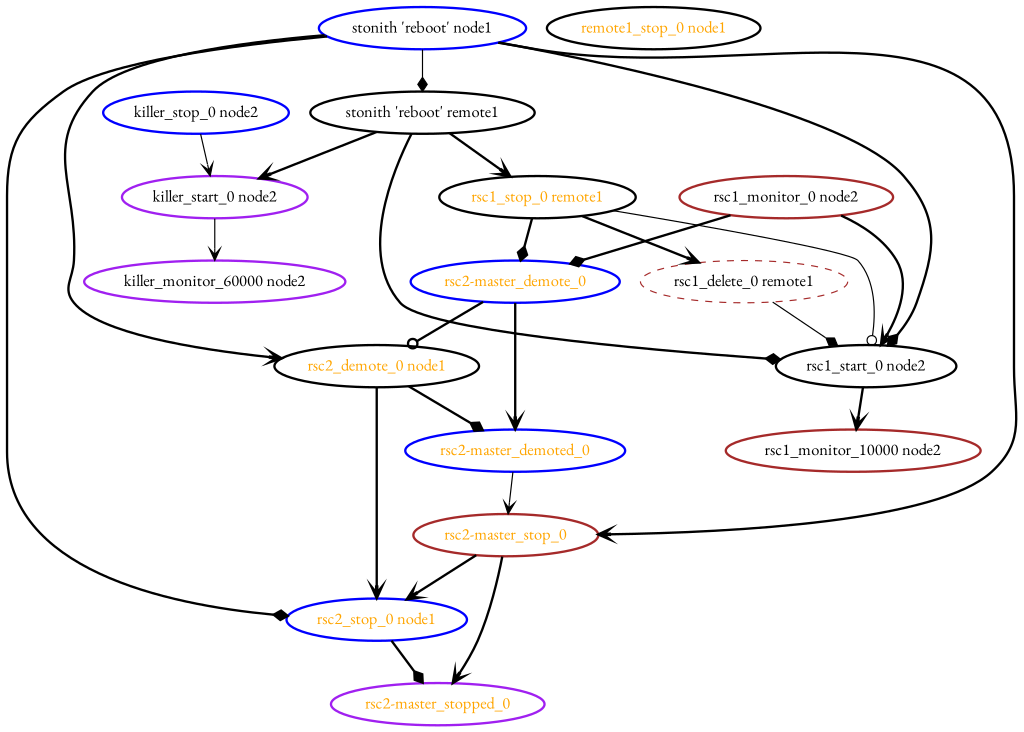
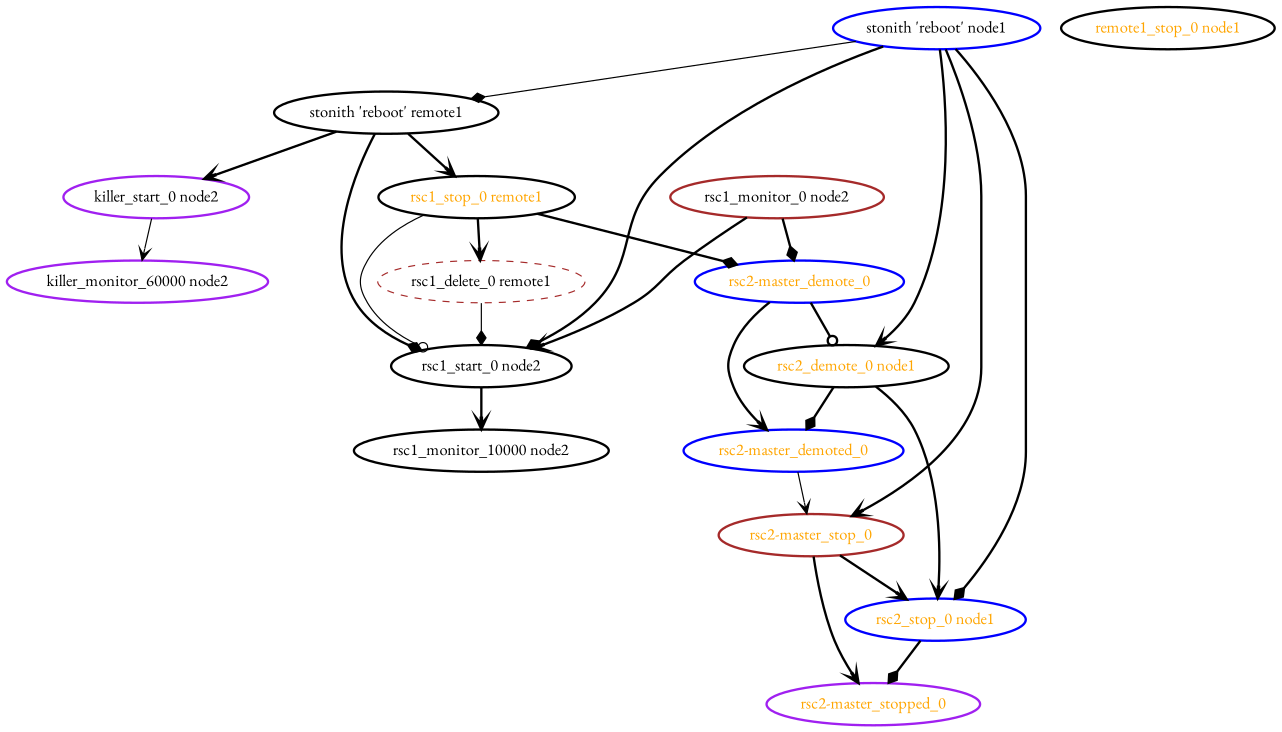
(196, 113) -> none
(853, 451) -> (481, 451)
